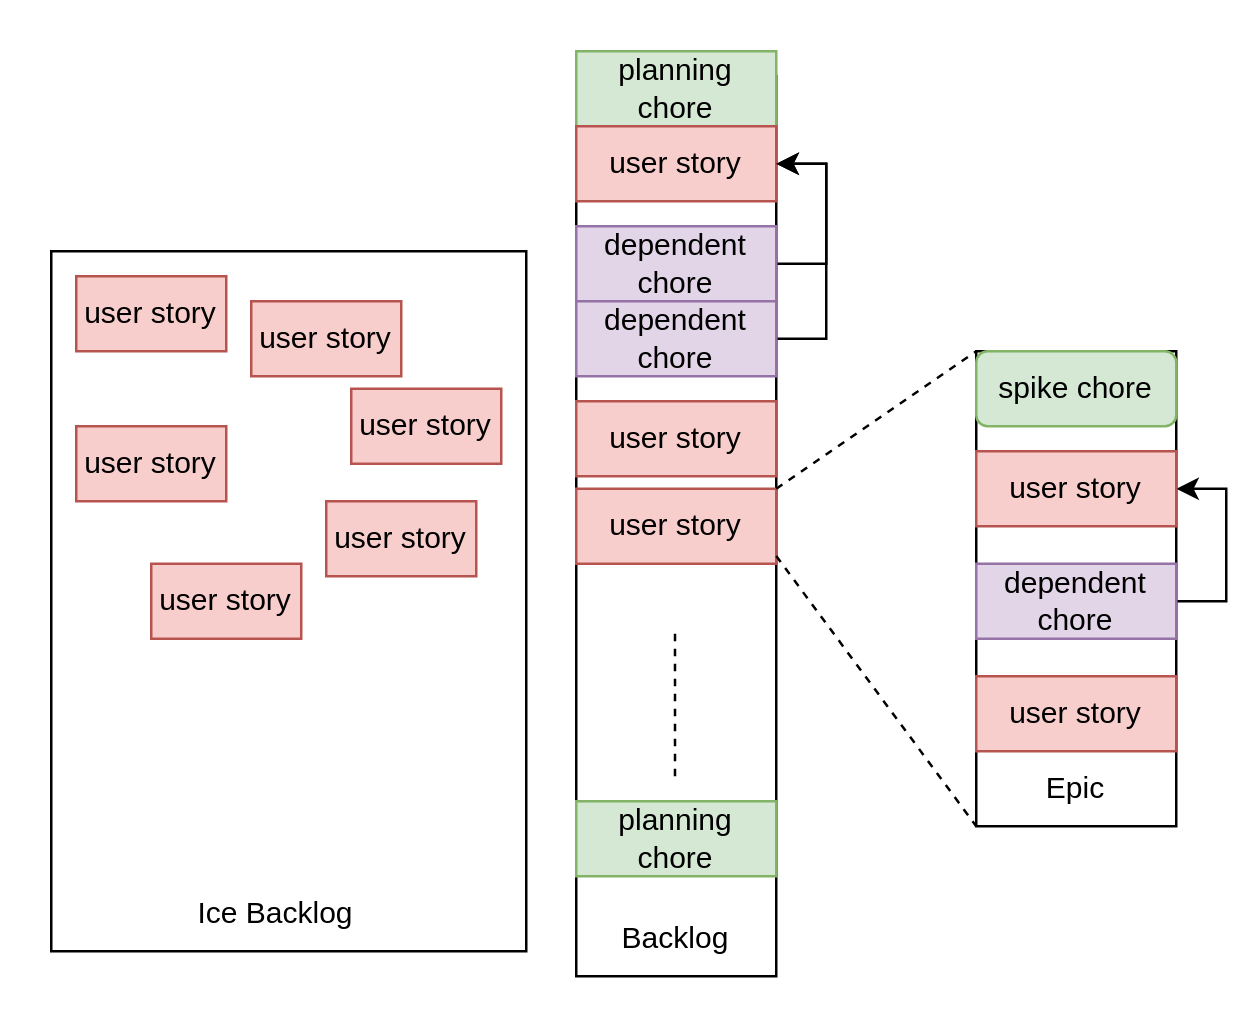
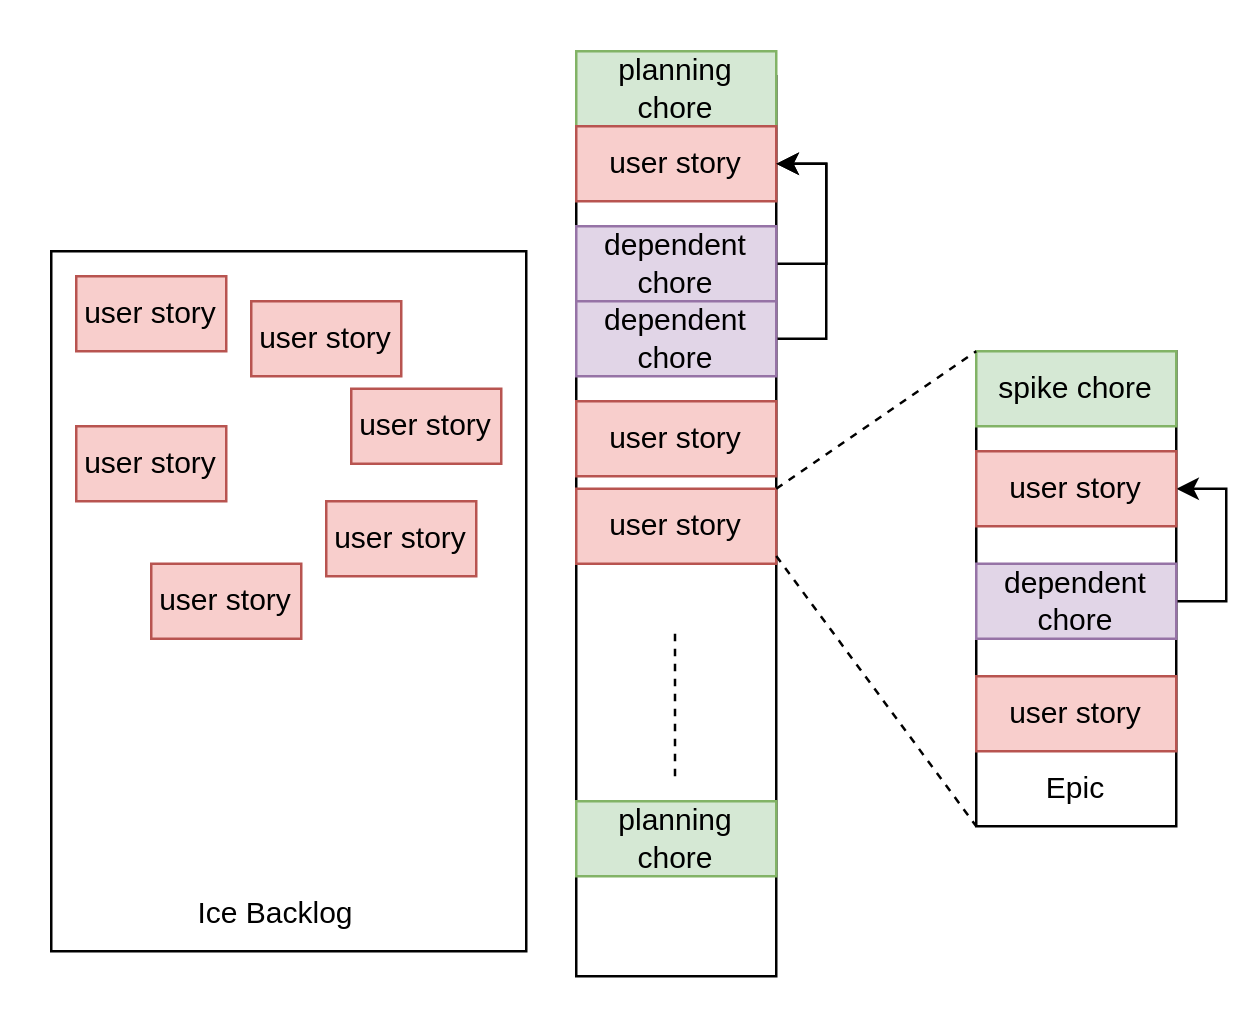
(1076, 389) -> (1076, 389)
(676, 939) -> none
